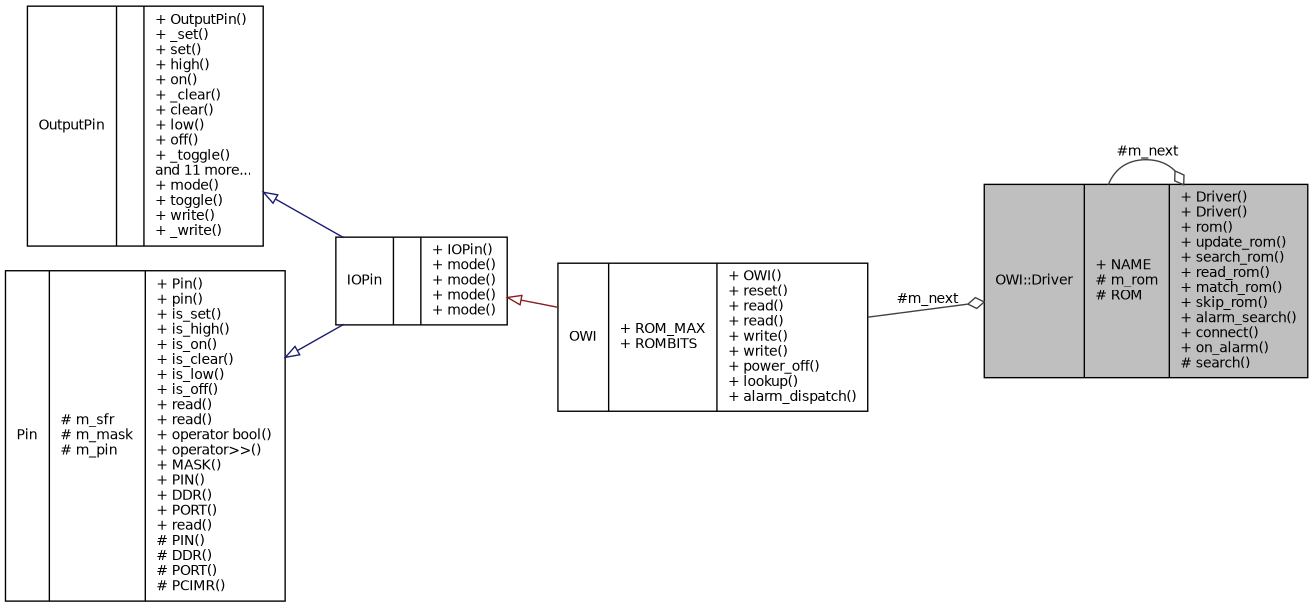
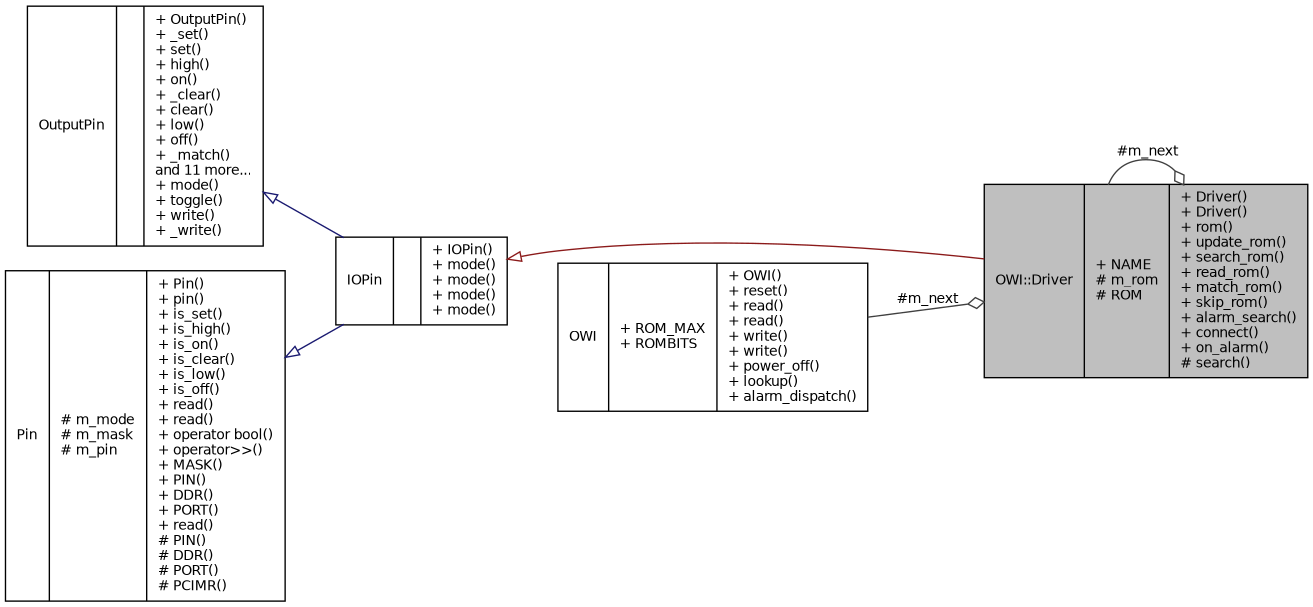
(193, 156) -> (193, 156)
(539, 304) -> (753, 244)
(88, 420) -> (98, 420)
